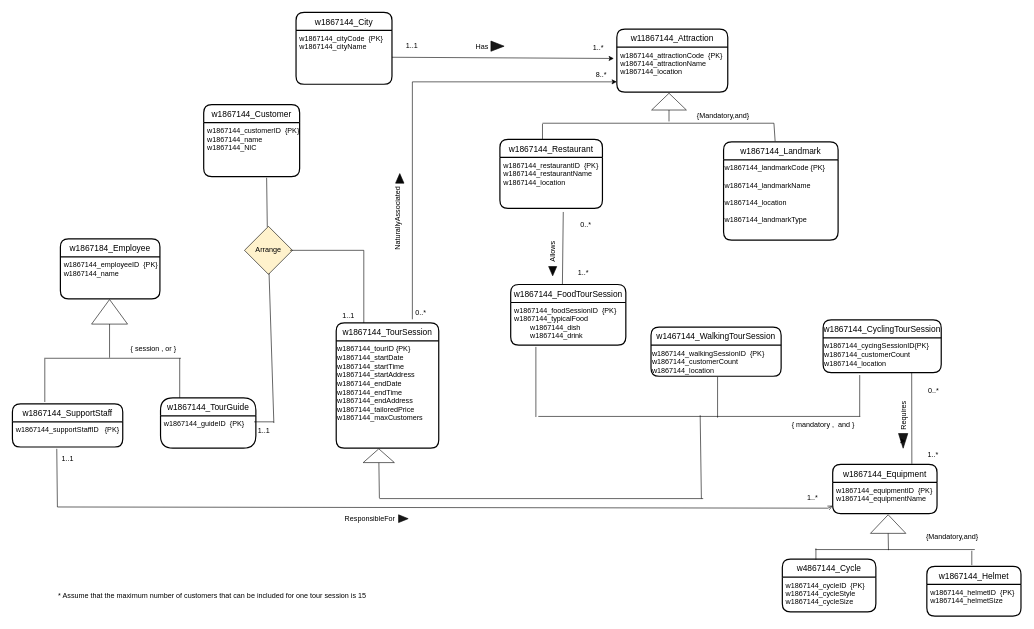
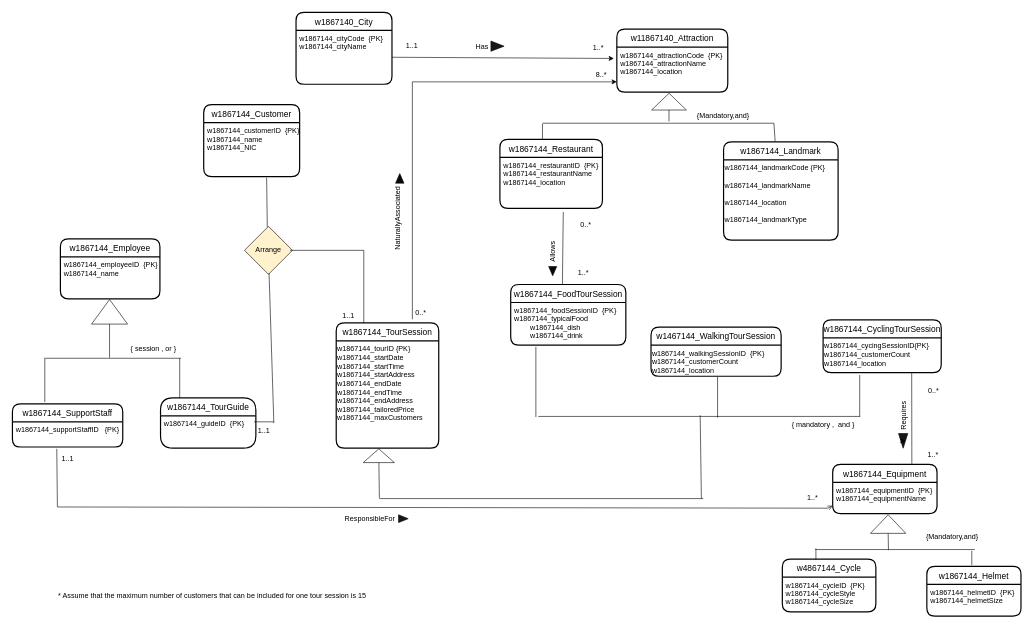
(344, 22) -> (344, 22)
(672, 39) -> (672, 39)
(110, 249) -> (110, 249)
